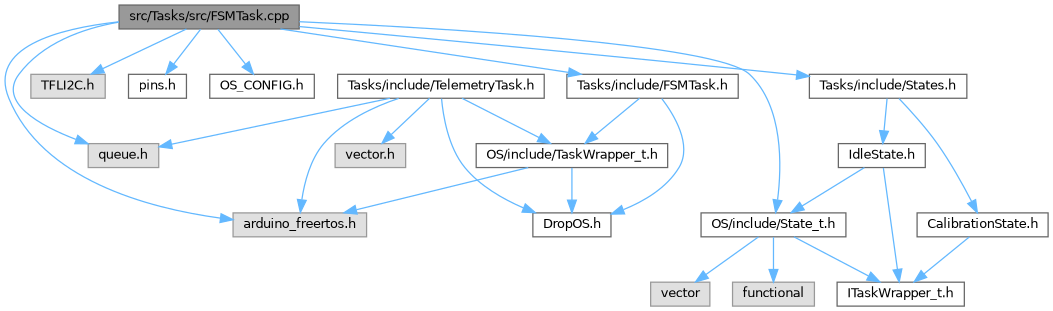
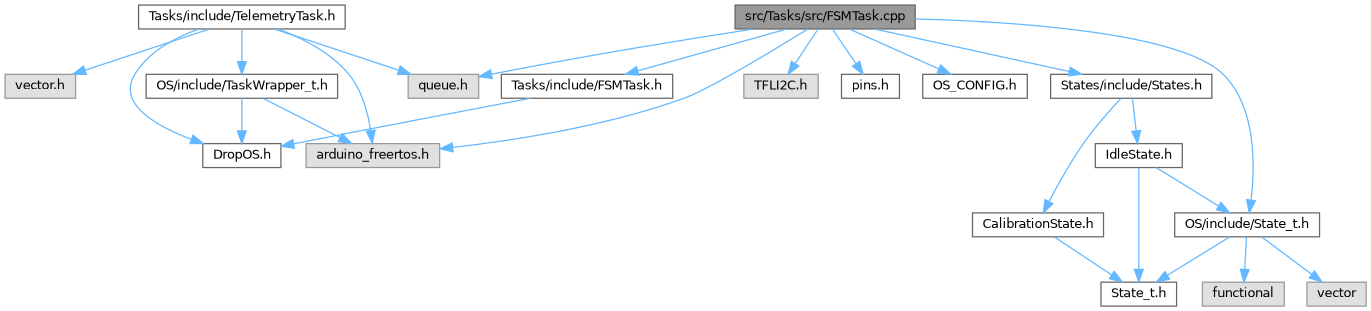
(888, 86) -> (1131, 86)
(617, 117) -> none
(901, 294) -> (1139, 294)
